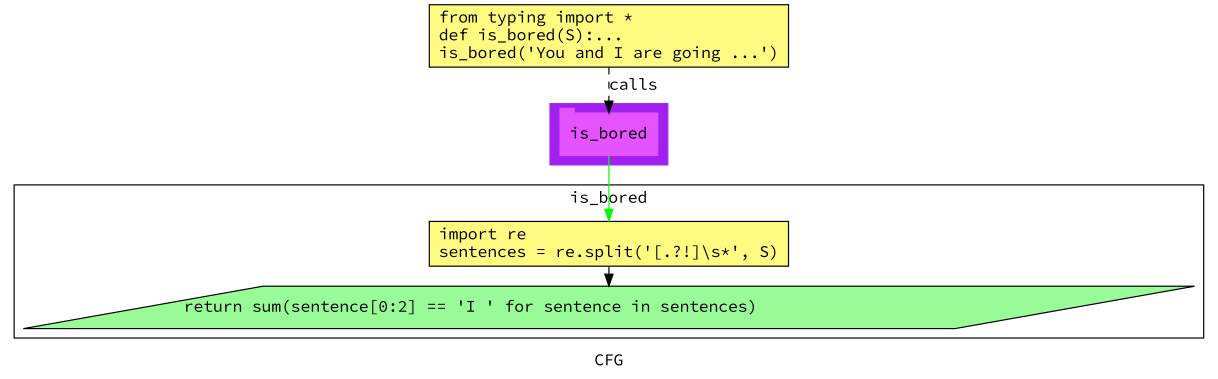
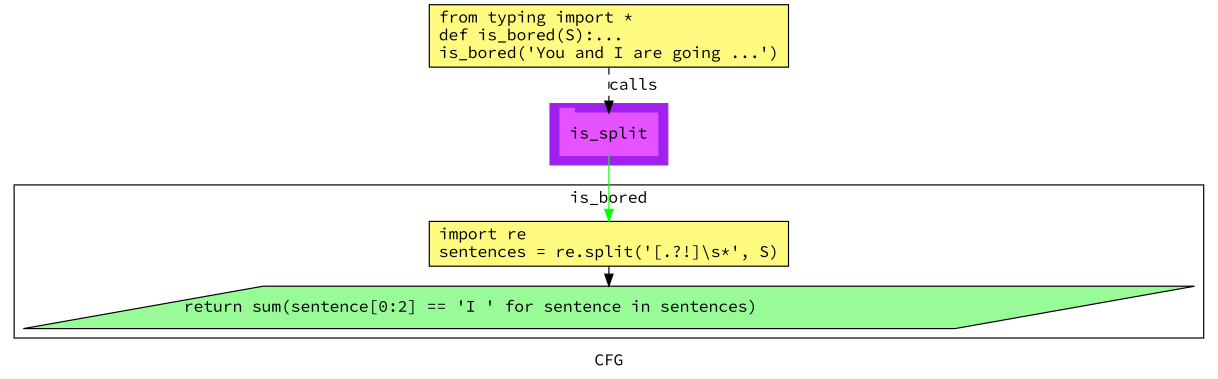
(609, 134) -> (609, 134)
